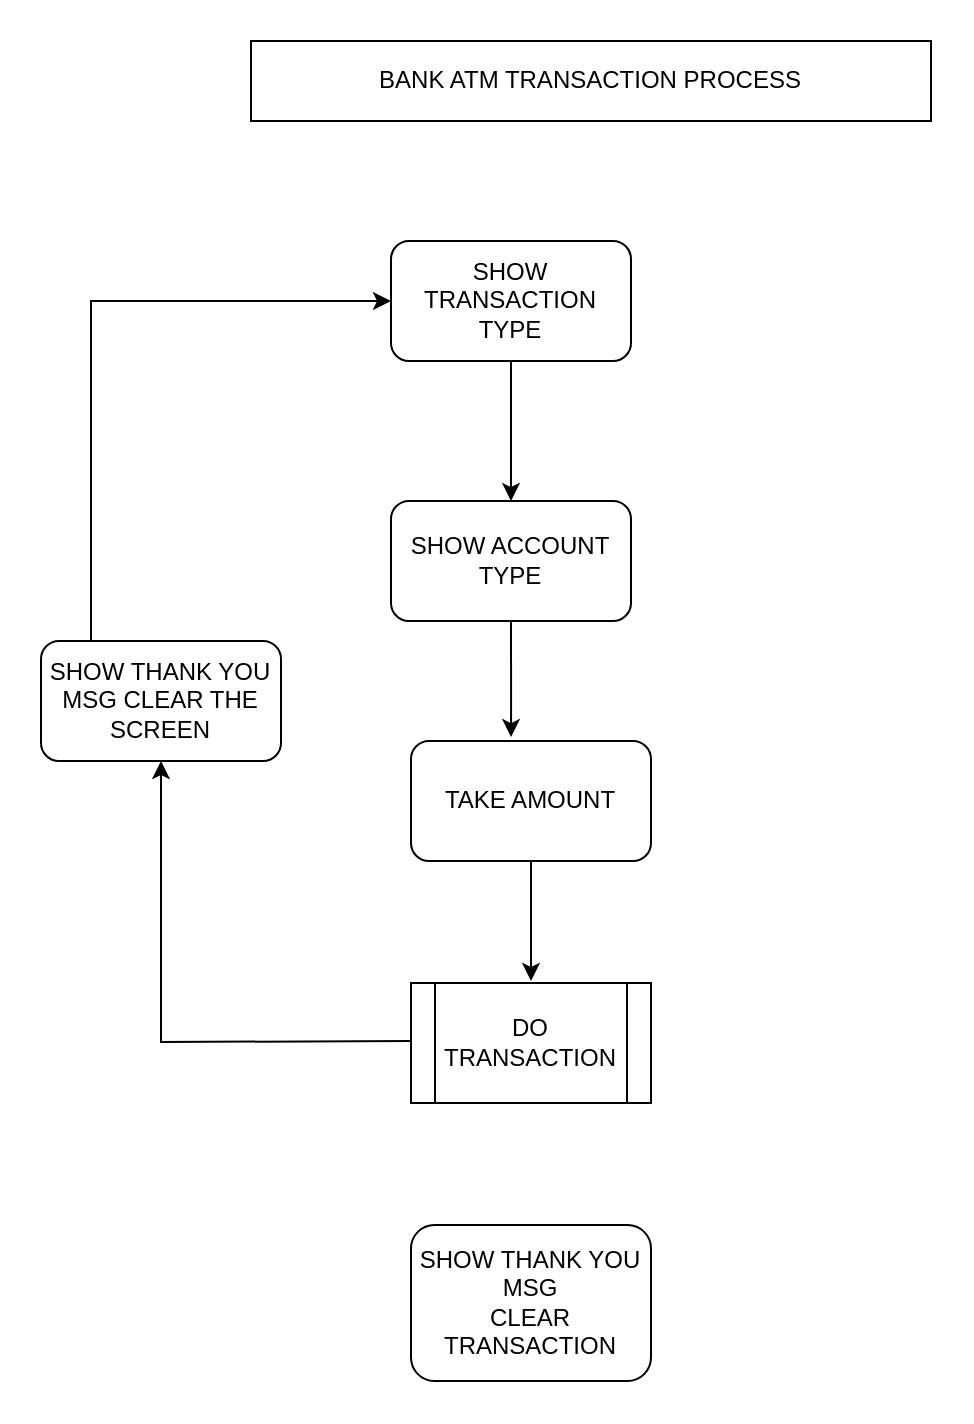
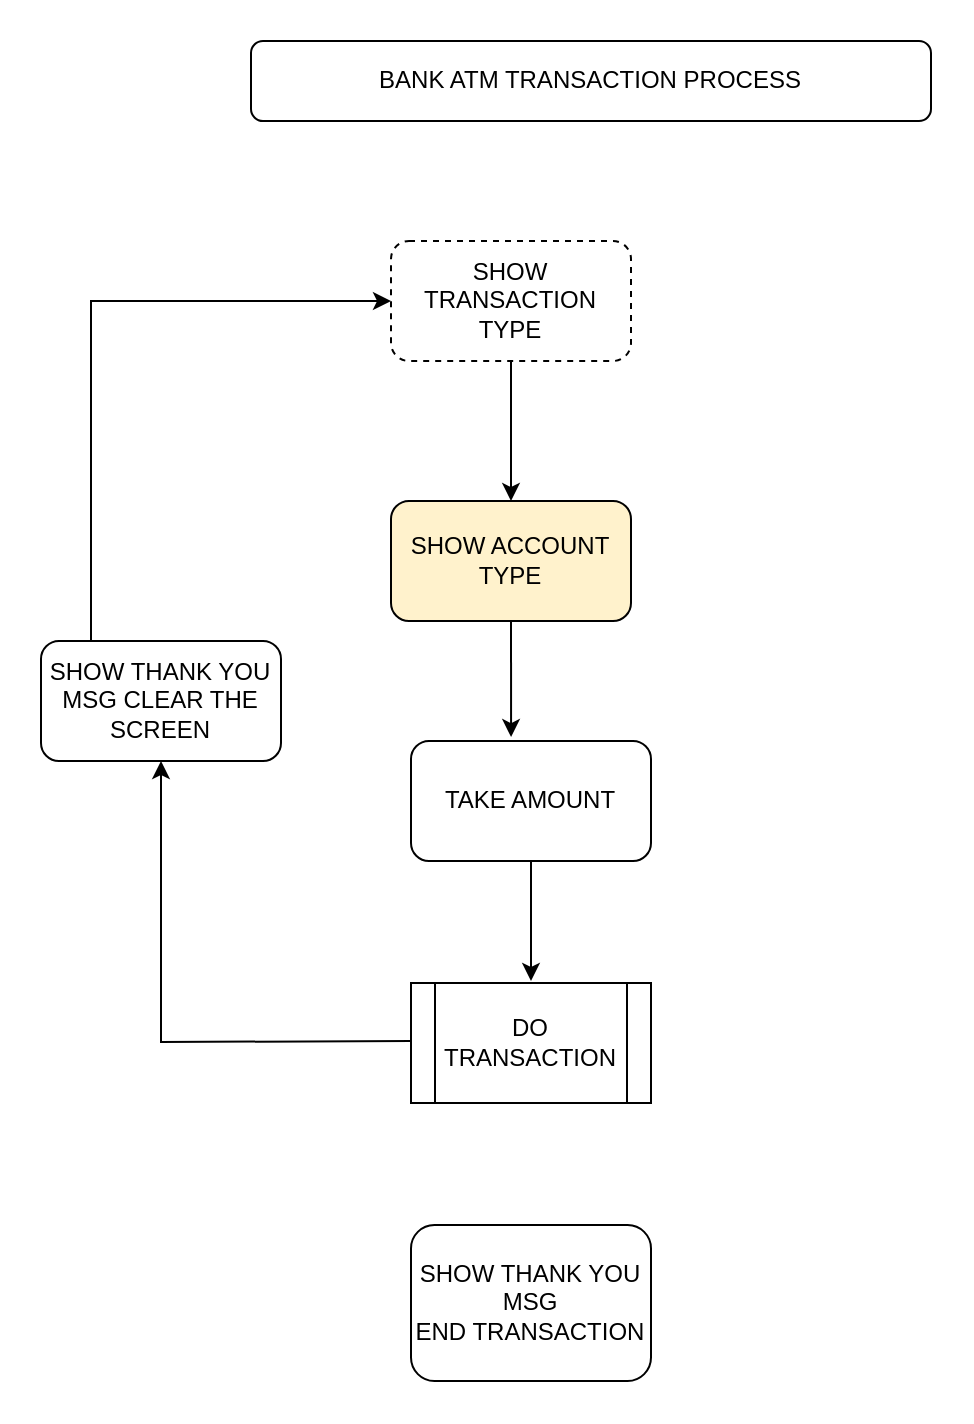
(591, 81) -> (591, 81)
(511, 301) -> (511, 301)
(511, 561) -> (511, 561)
(531, 1303) -> (531, 1303)
